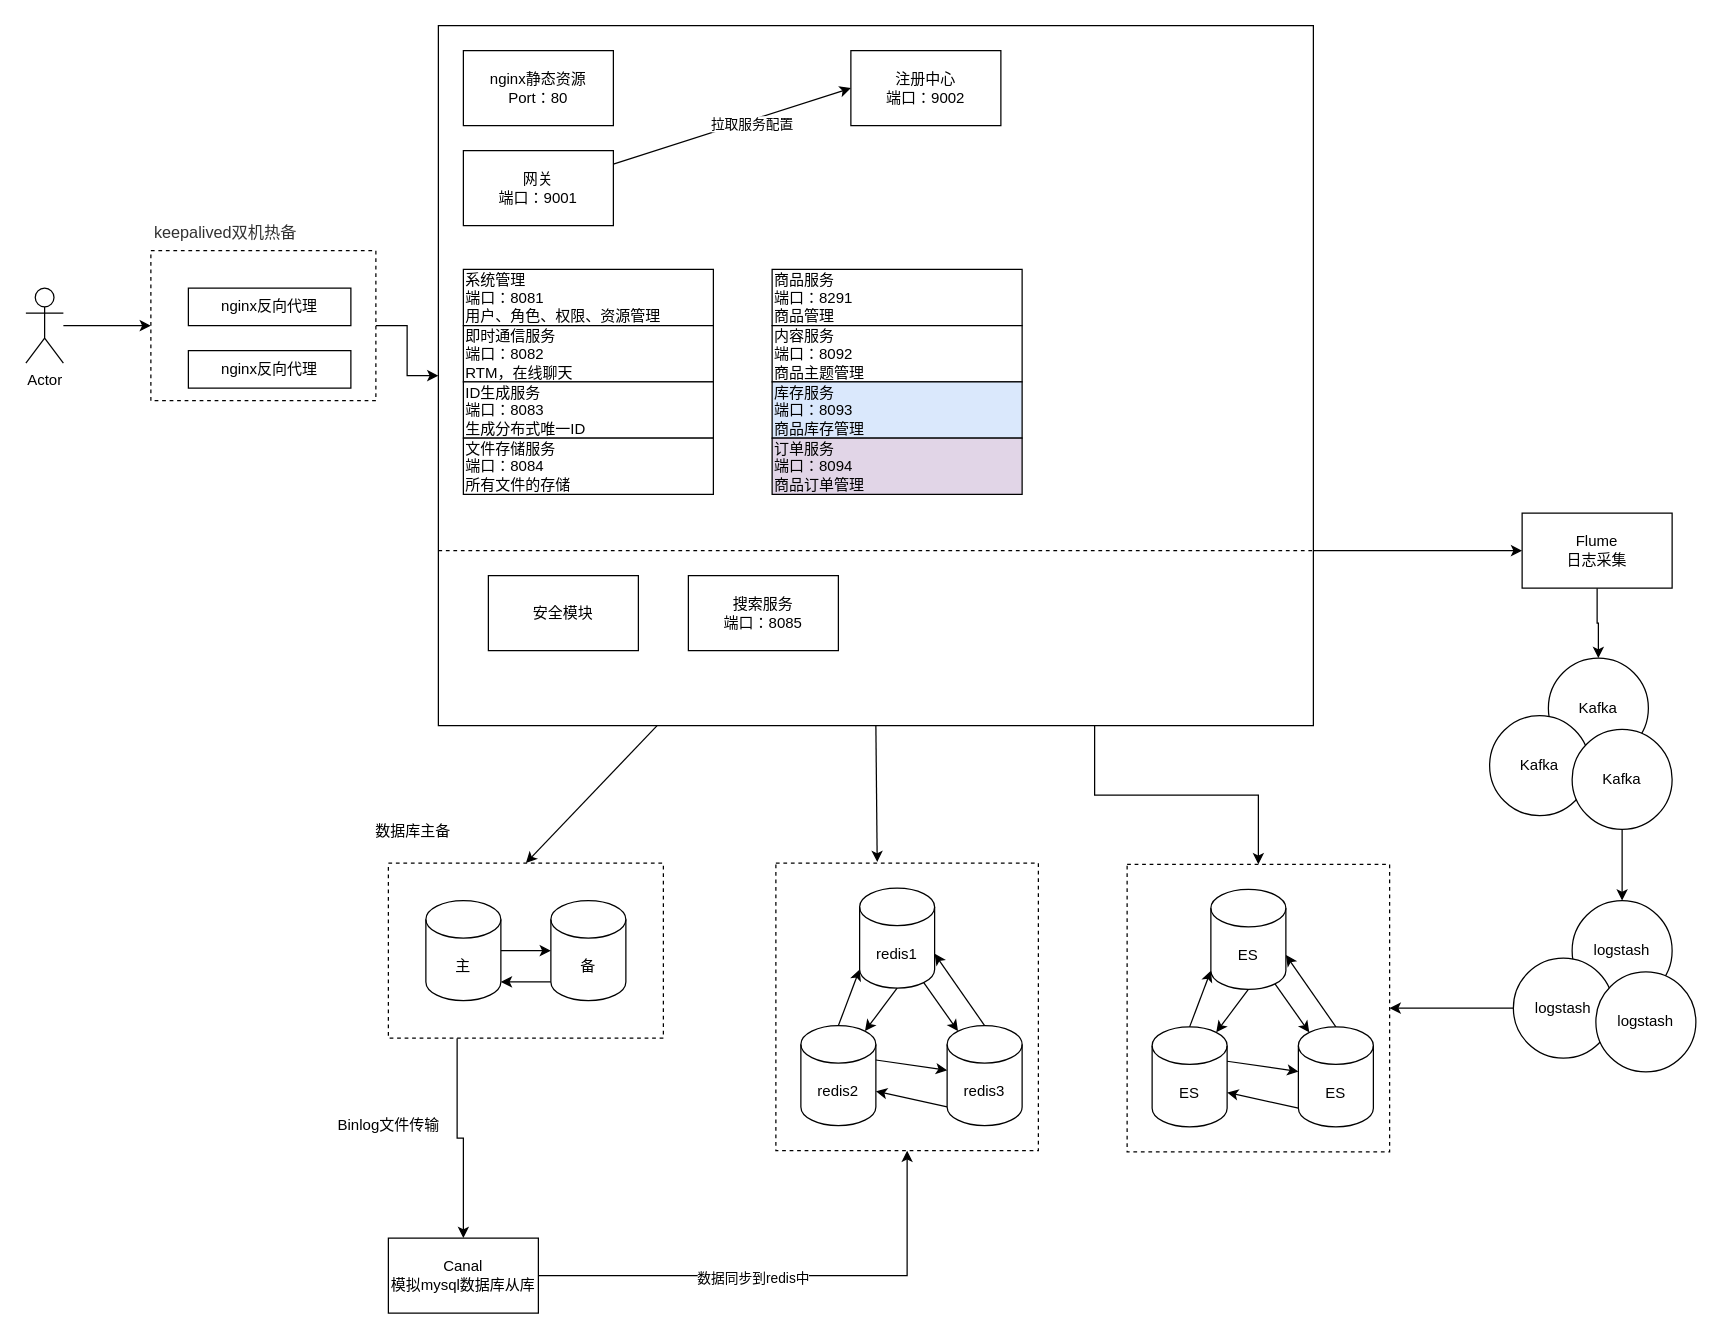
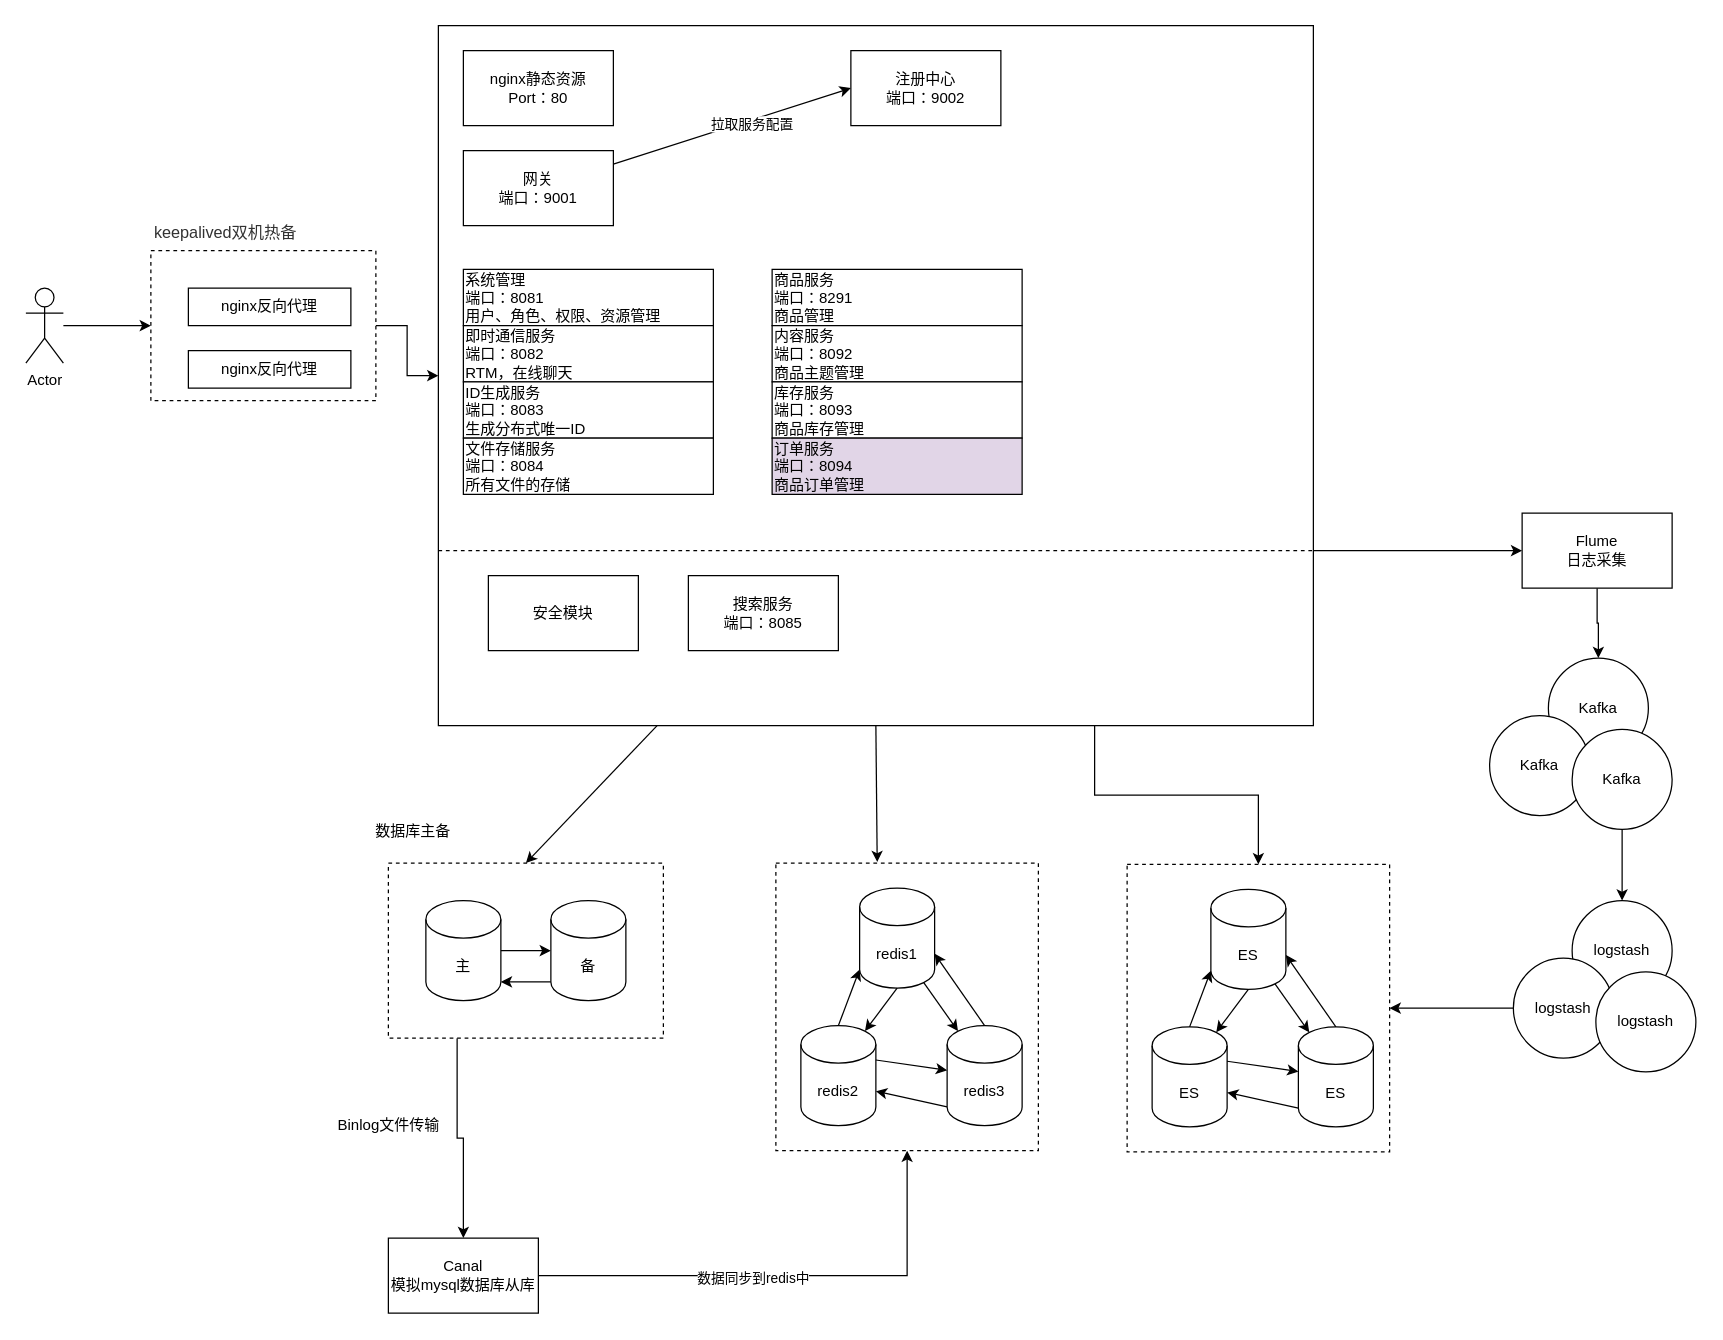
(897, 410) -> (897, 410)
